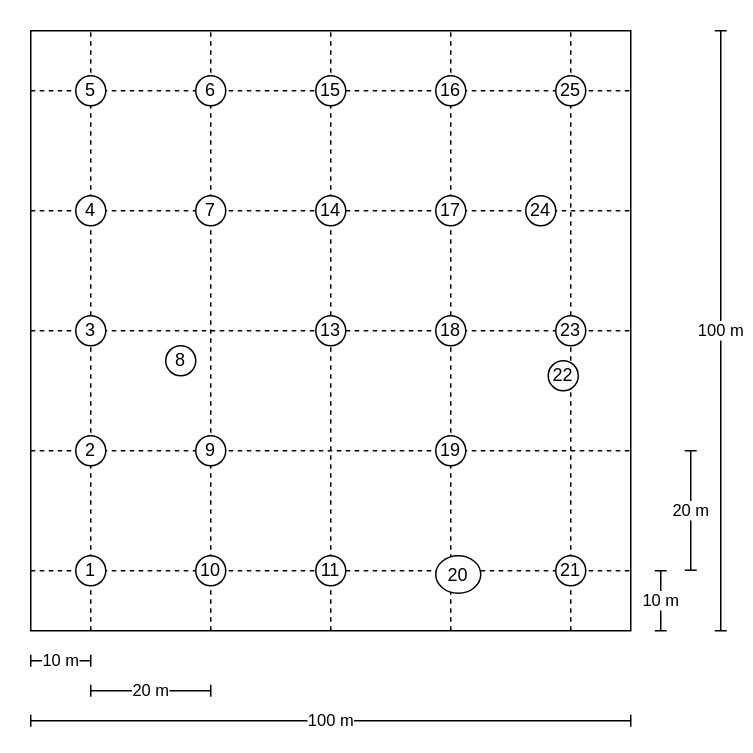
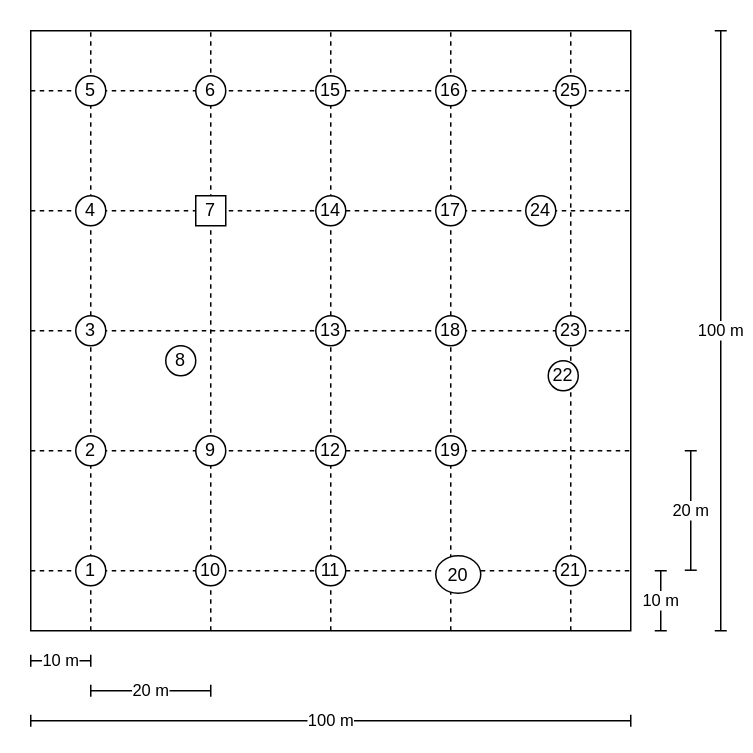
(211, 211) -> (211, 211)
none -> (331, 451)
